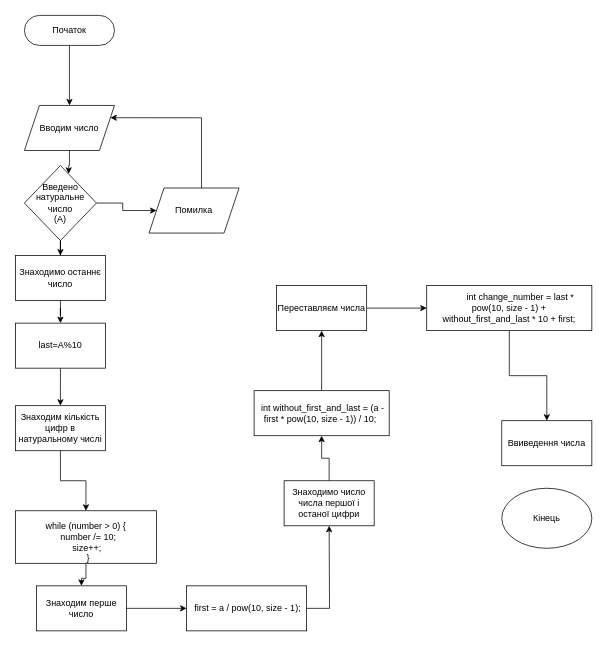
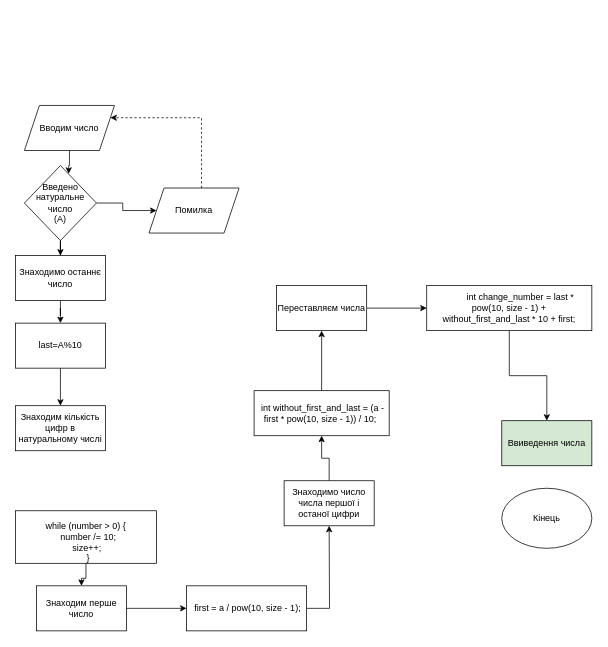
(69, 30) -> none
(69, 72) -> none
(194, 118) -> (194, 118)
(546, 443) -> (546, 443)
(60, 479) -> none
